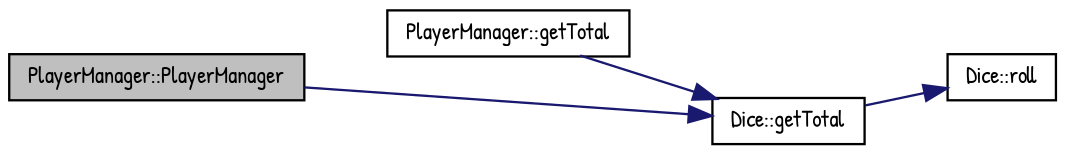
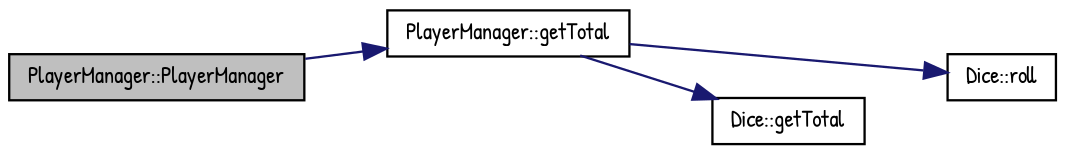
(895, 99) -> (777, 57)
(496, 101) -> (334, 55)
